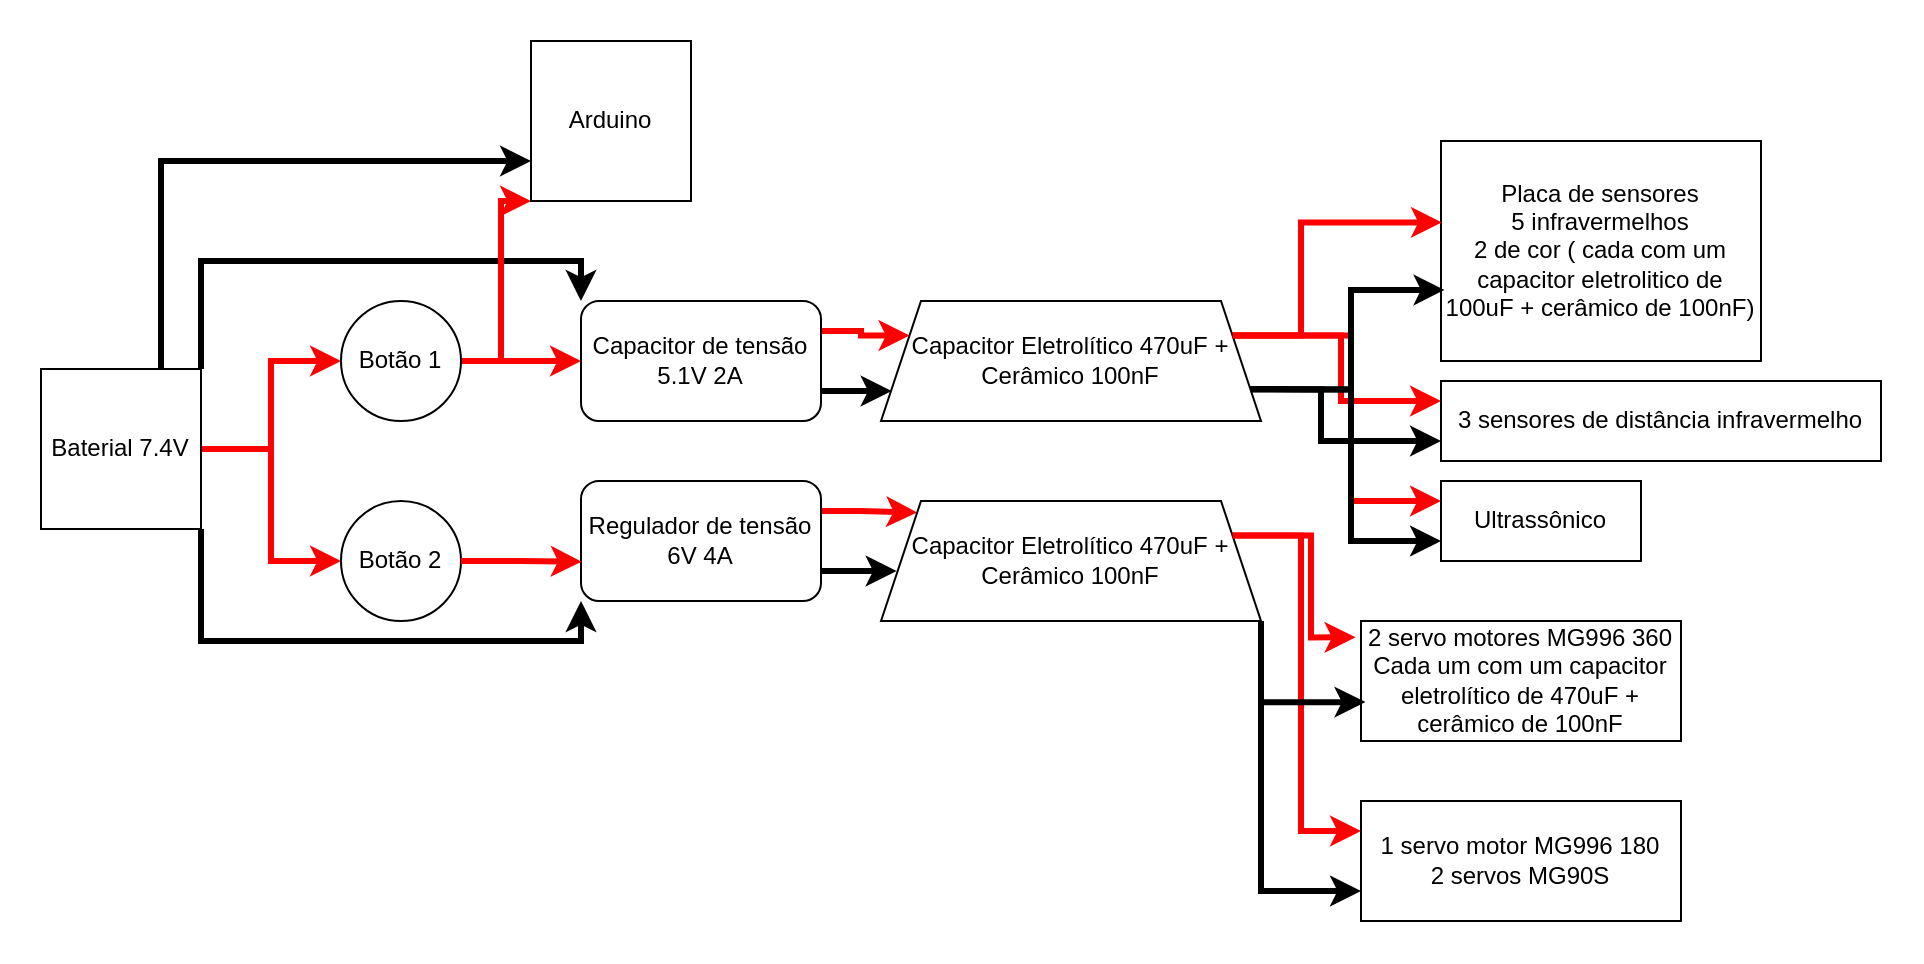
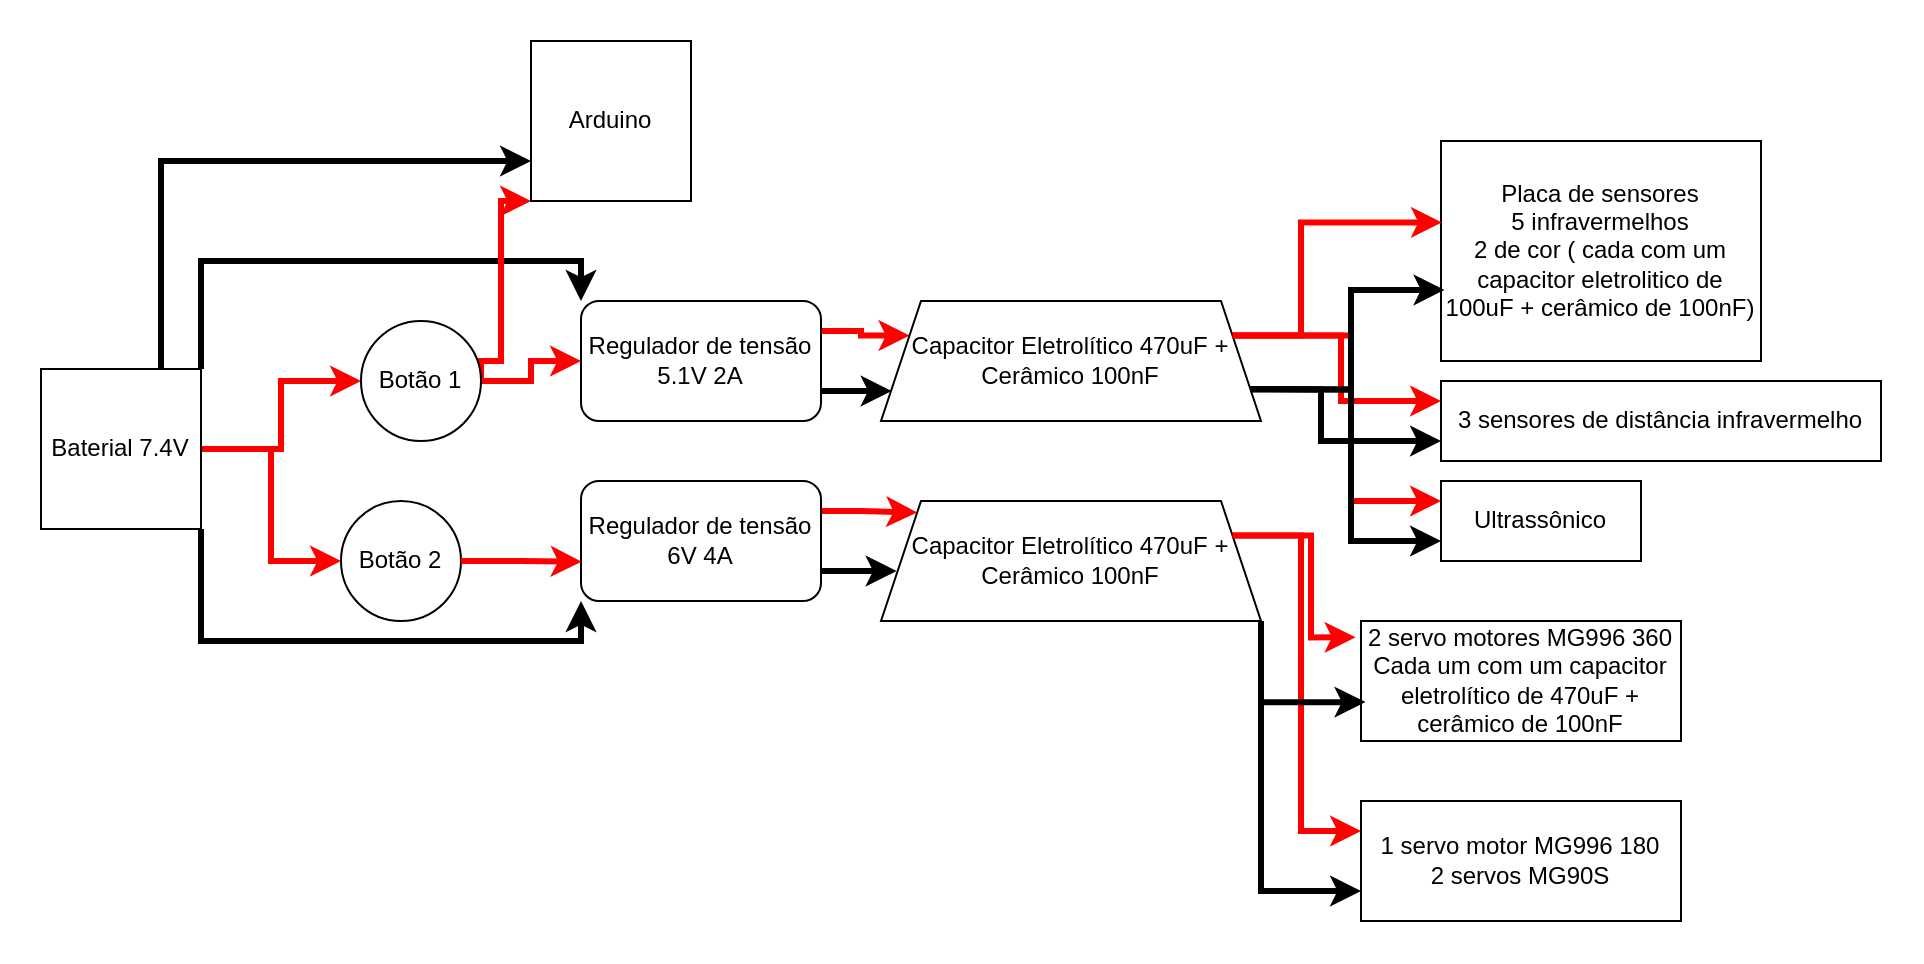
(401, 361) -> (421, 381)
(701, 361) -> (701, 361)
